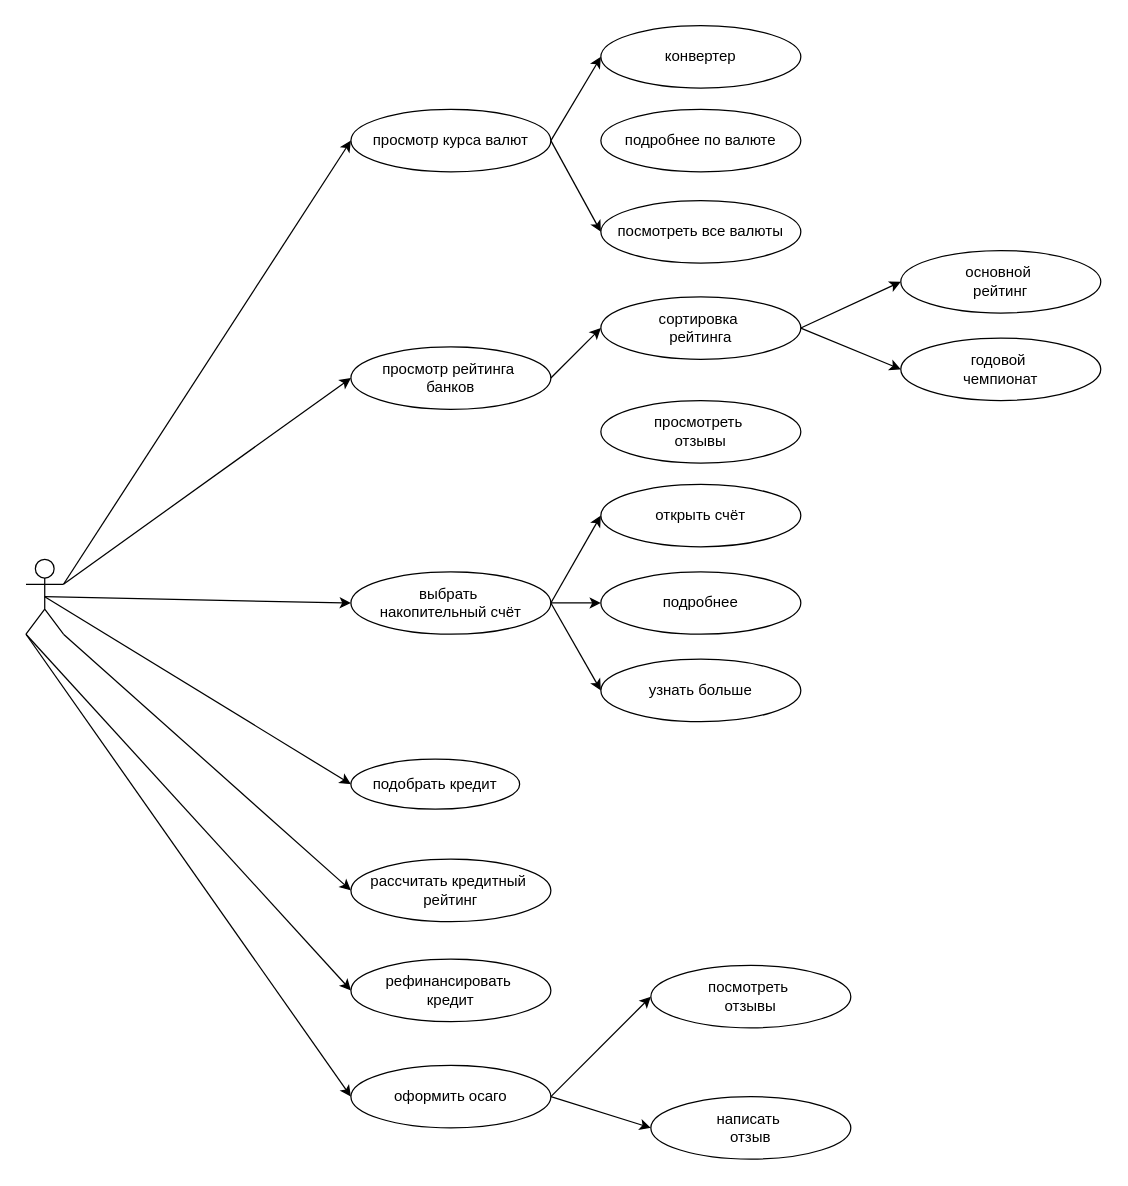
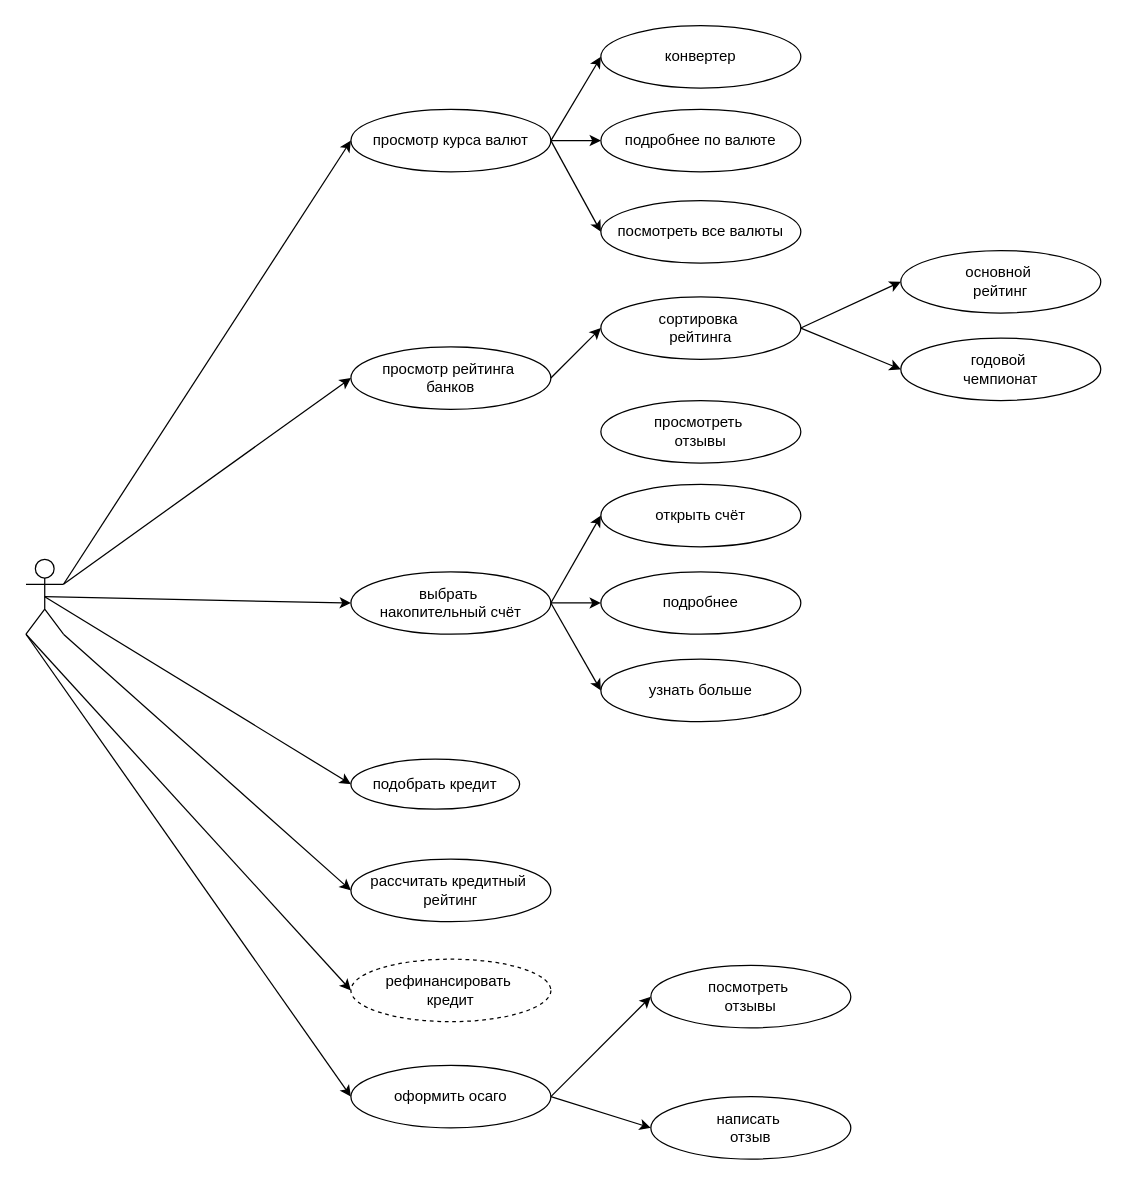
none -> (573, 141)
(451, 991) -> (451, 991)
